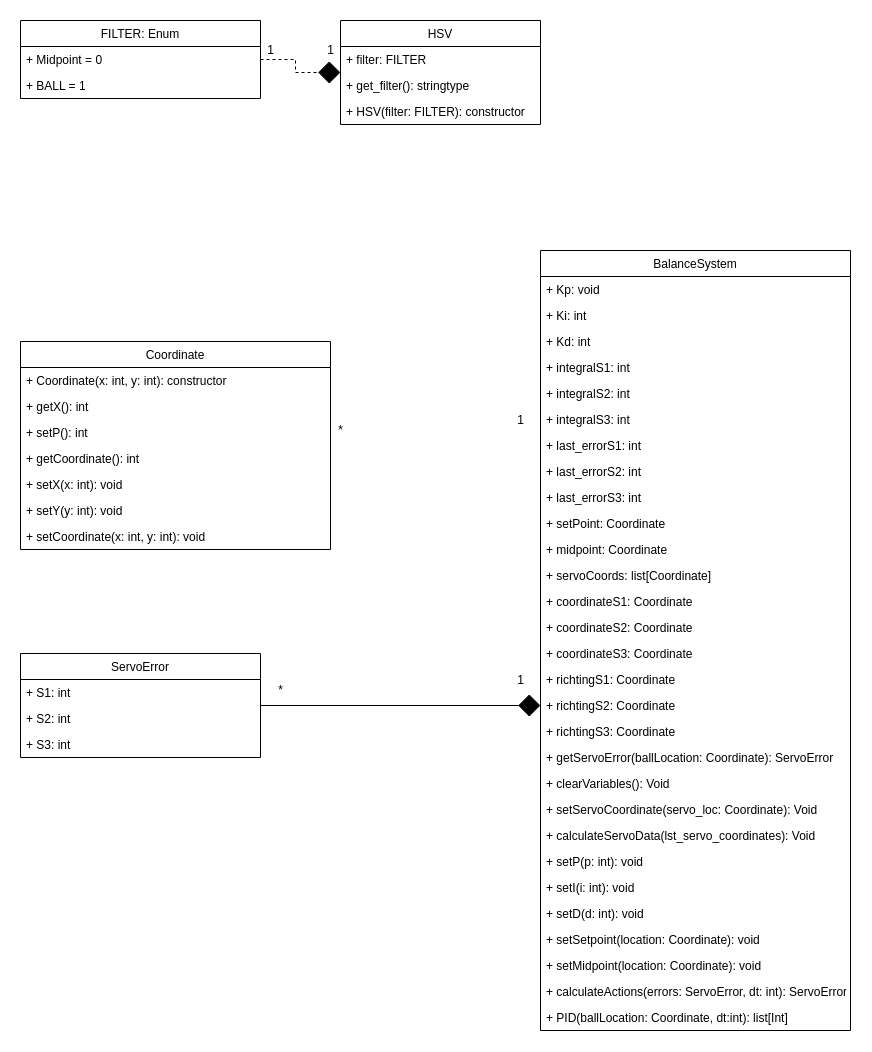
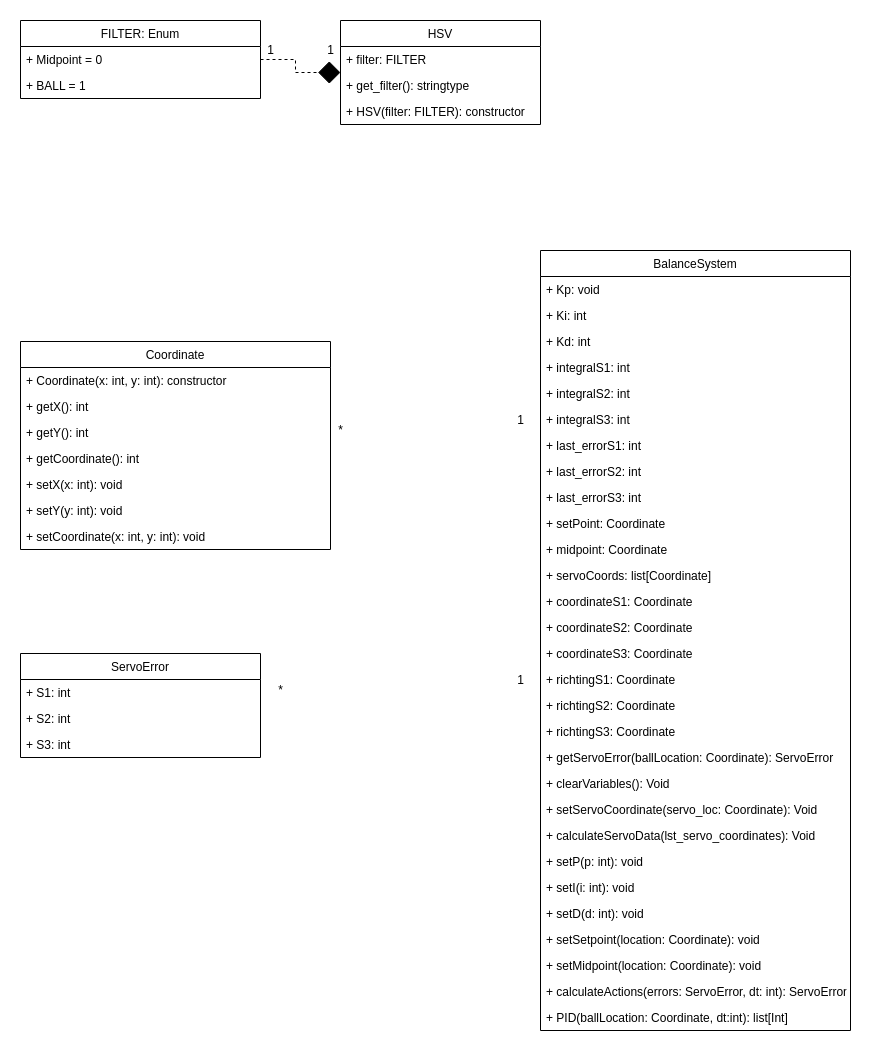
(63, 433) -> (63, 433)
(390, 706) -> none
